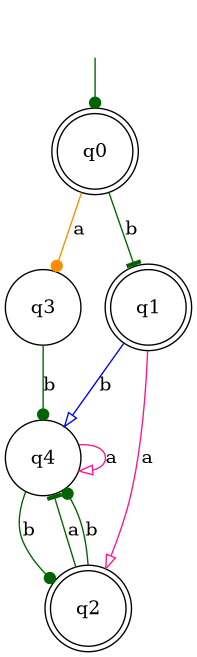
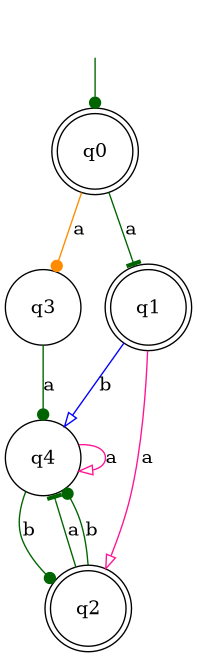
(132, 229) -> (131, 229)
(50, 385) -> (49, 385)
